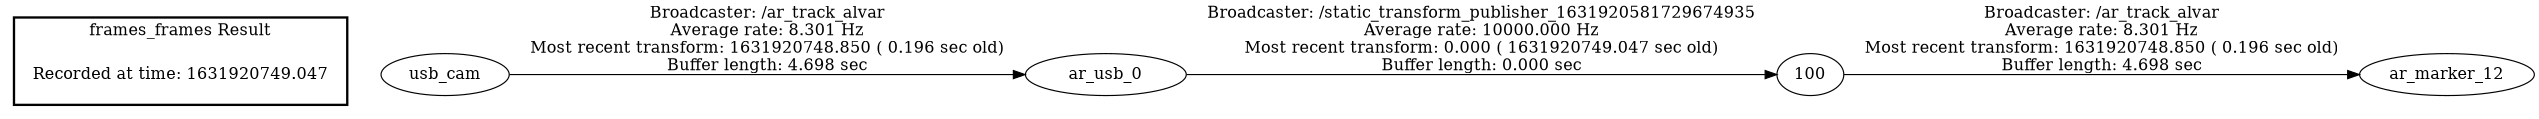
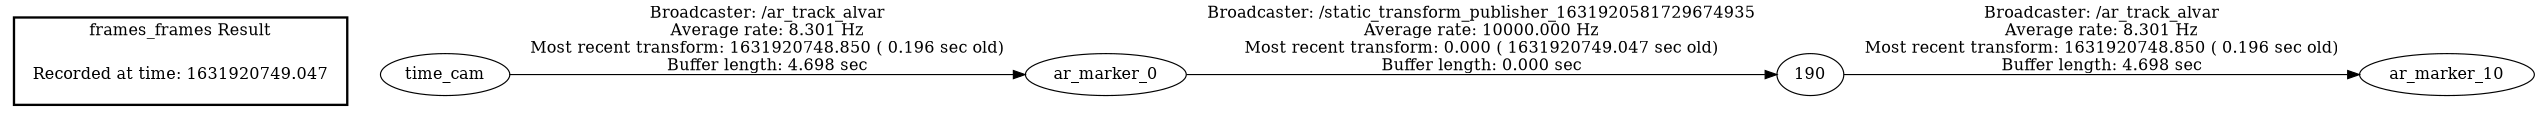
(445, 75) -> (445, 75)
(1106, 75) -> (1106, 75)
(1810, 75) -> (1810, 75)
(2447, 75) -> (2447, 75)
